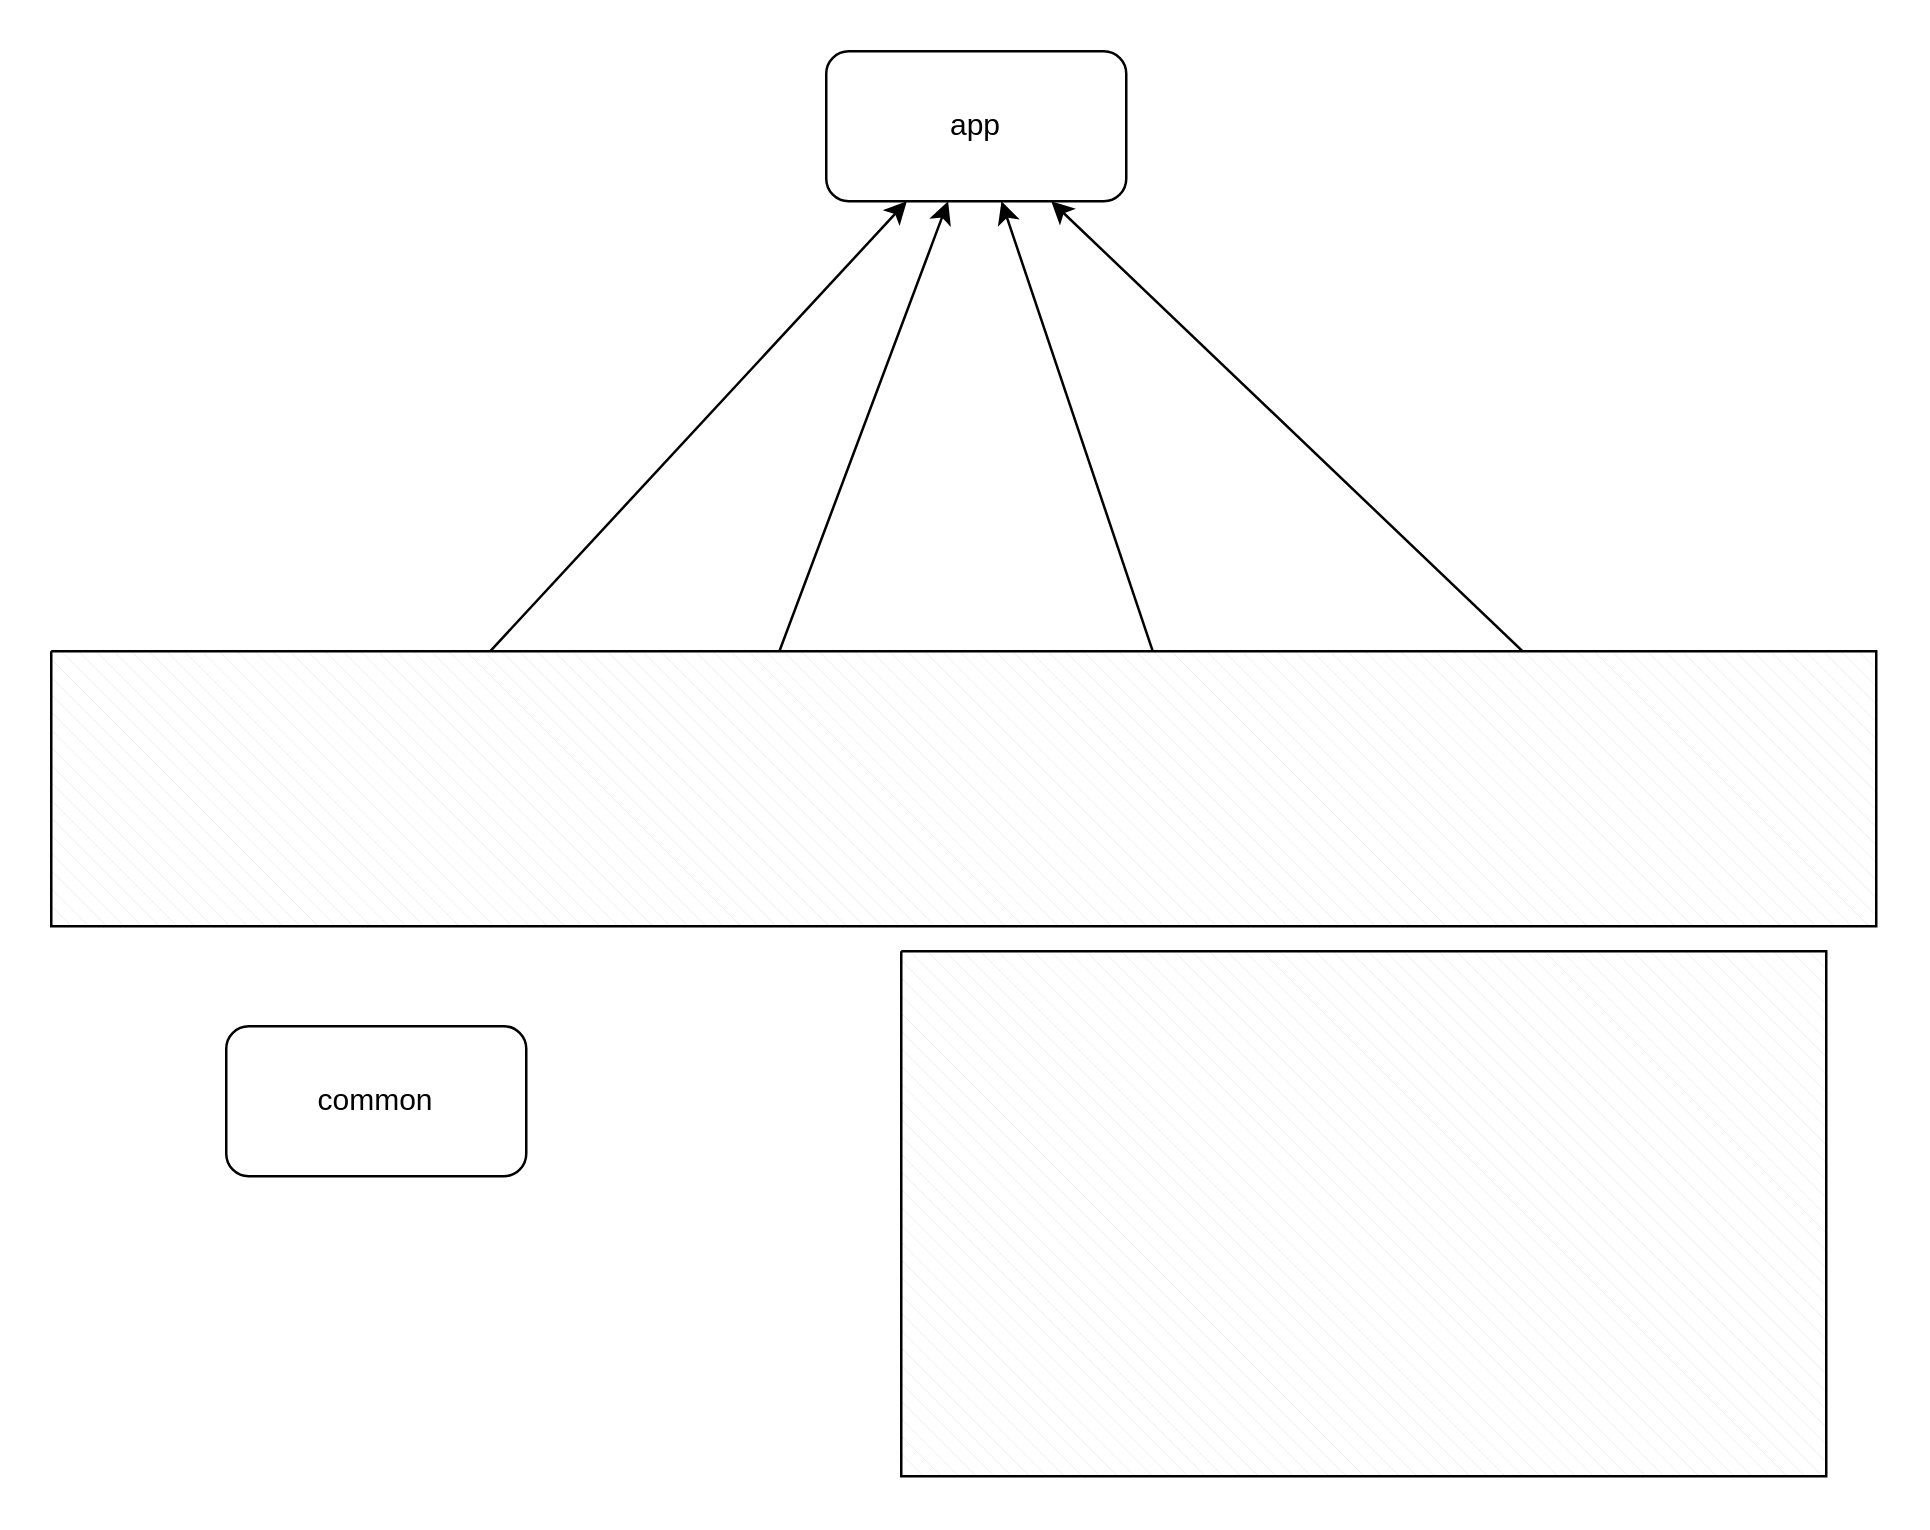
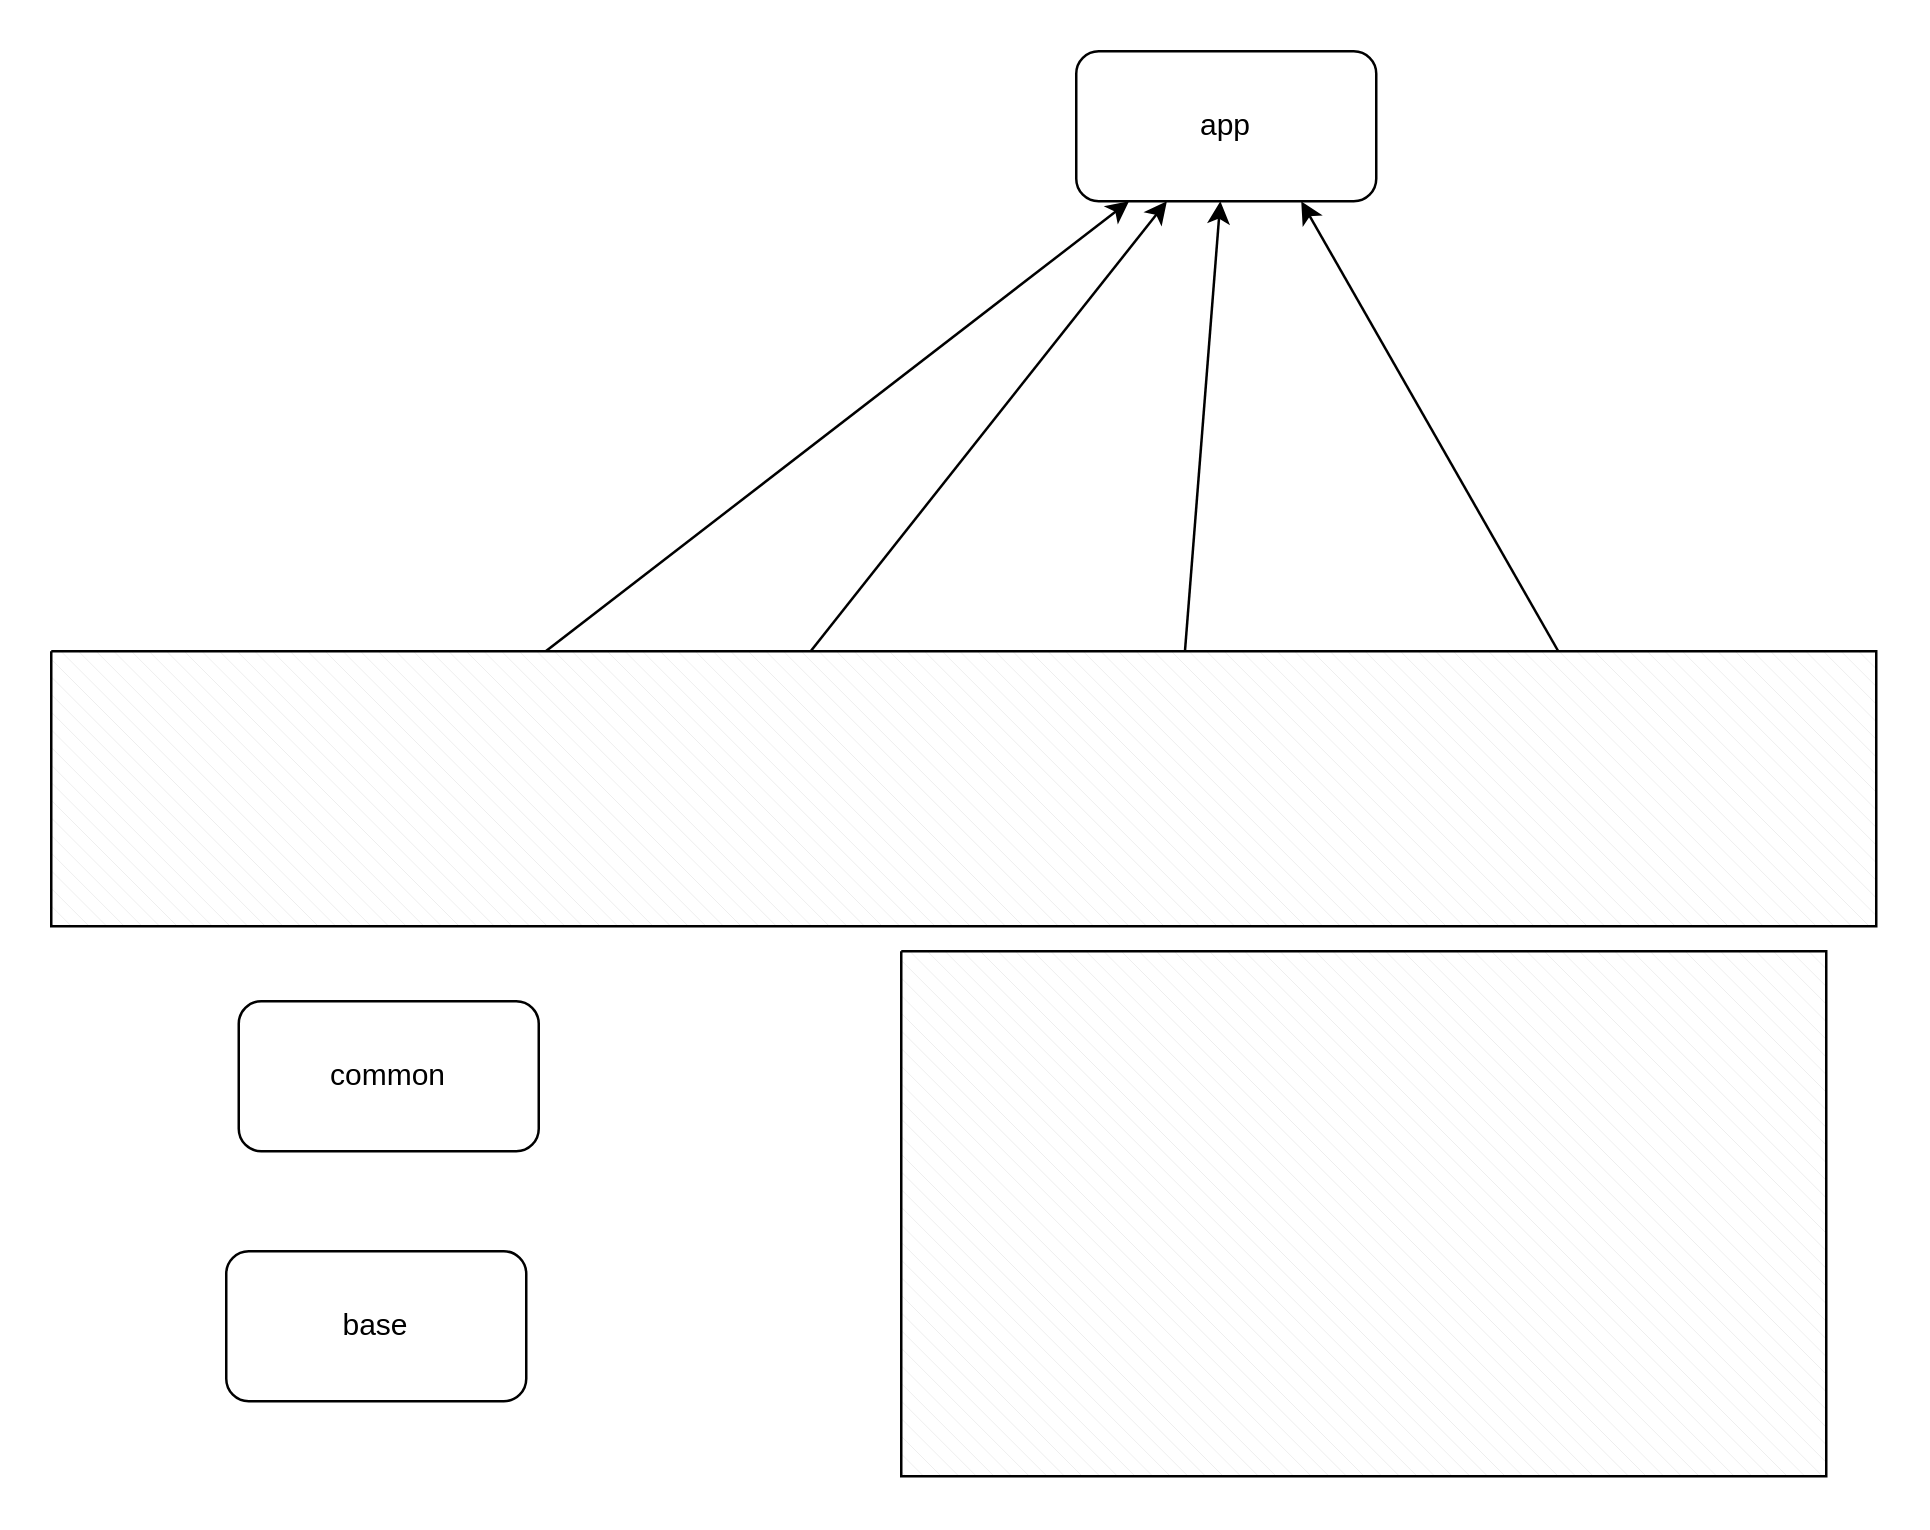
(976, 126) -> (1226, 126)
(376, 1101) -> (389, 1076)
none -> (376, 1326)
